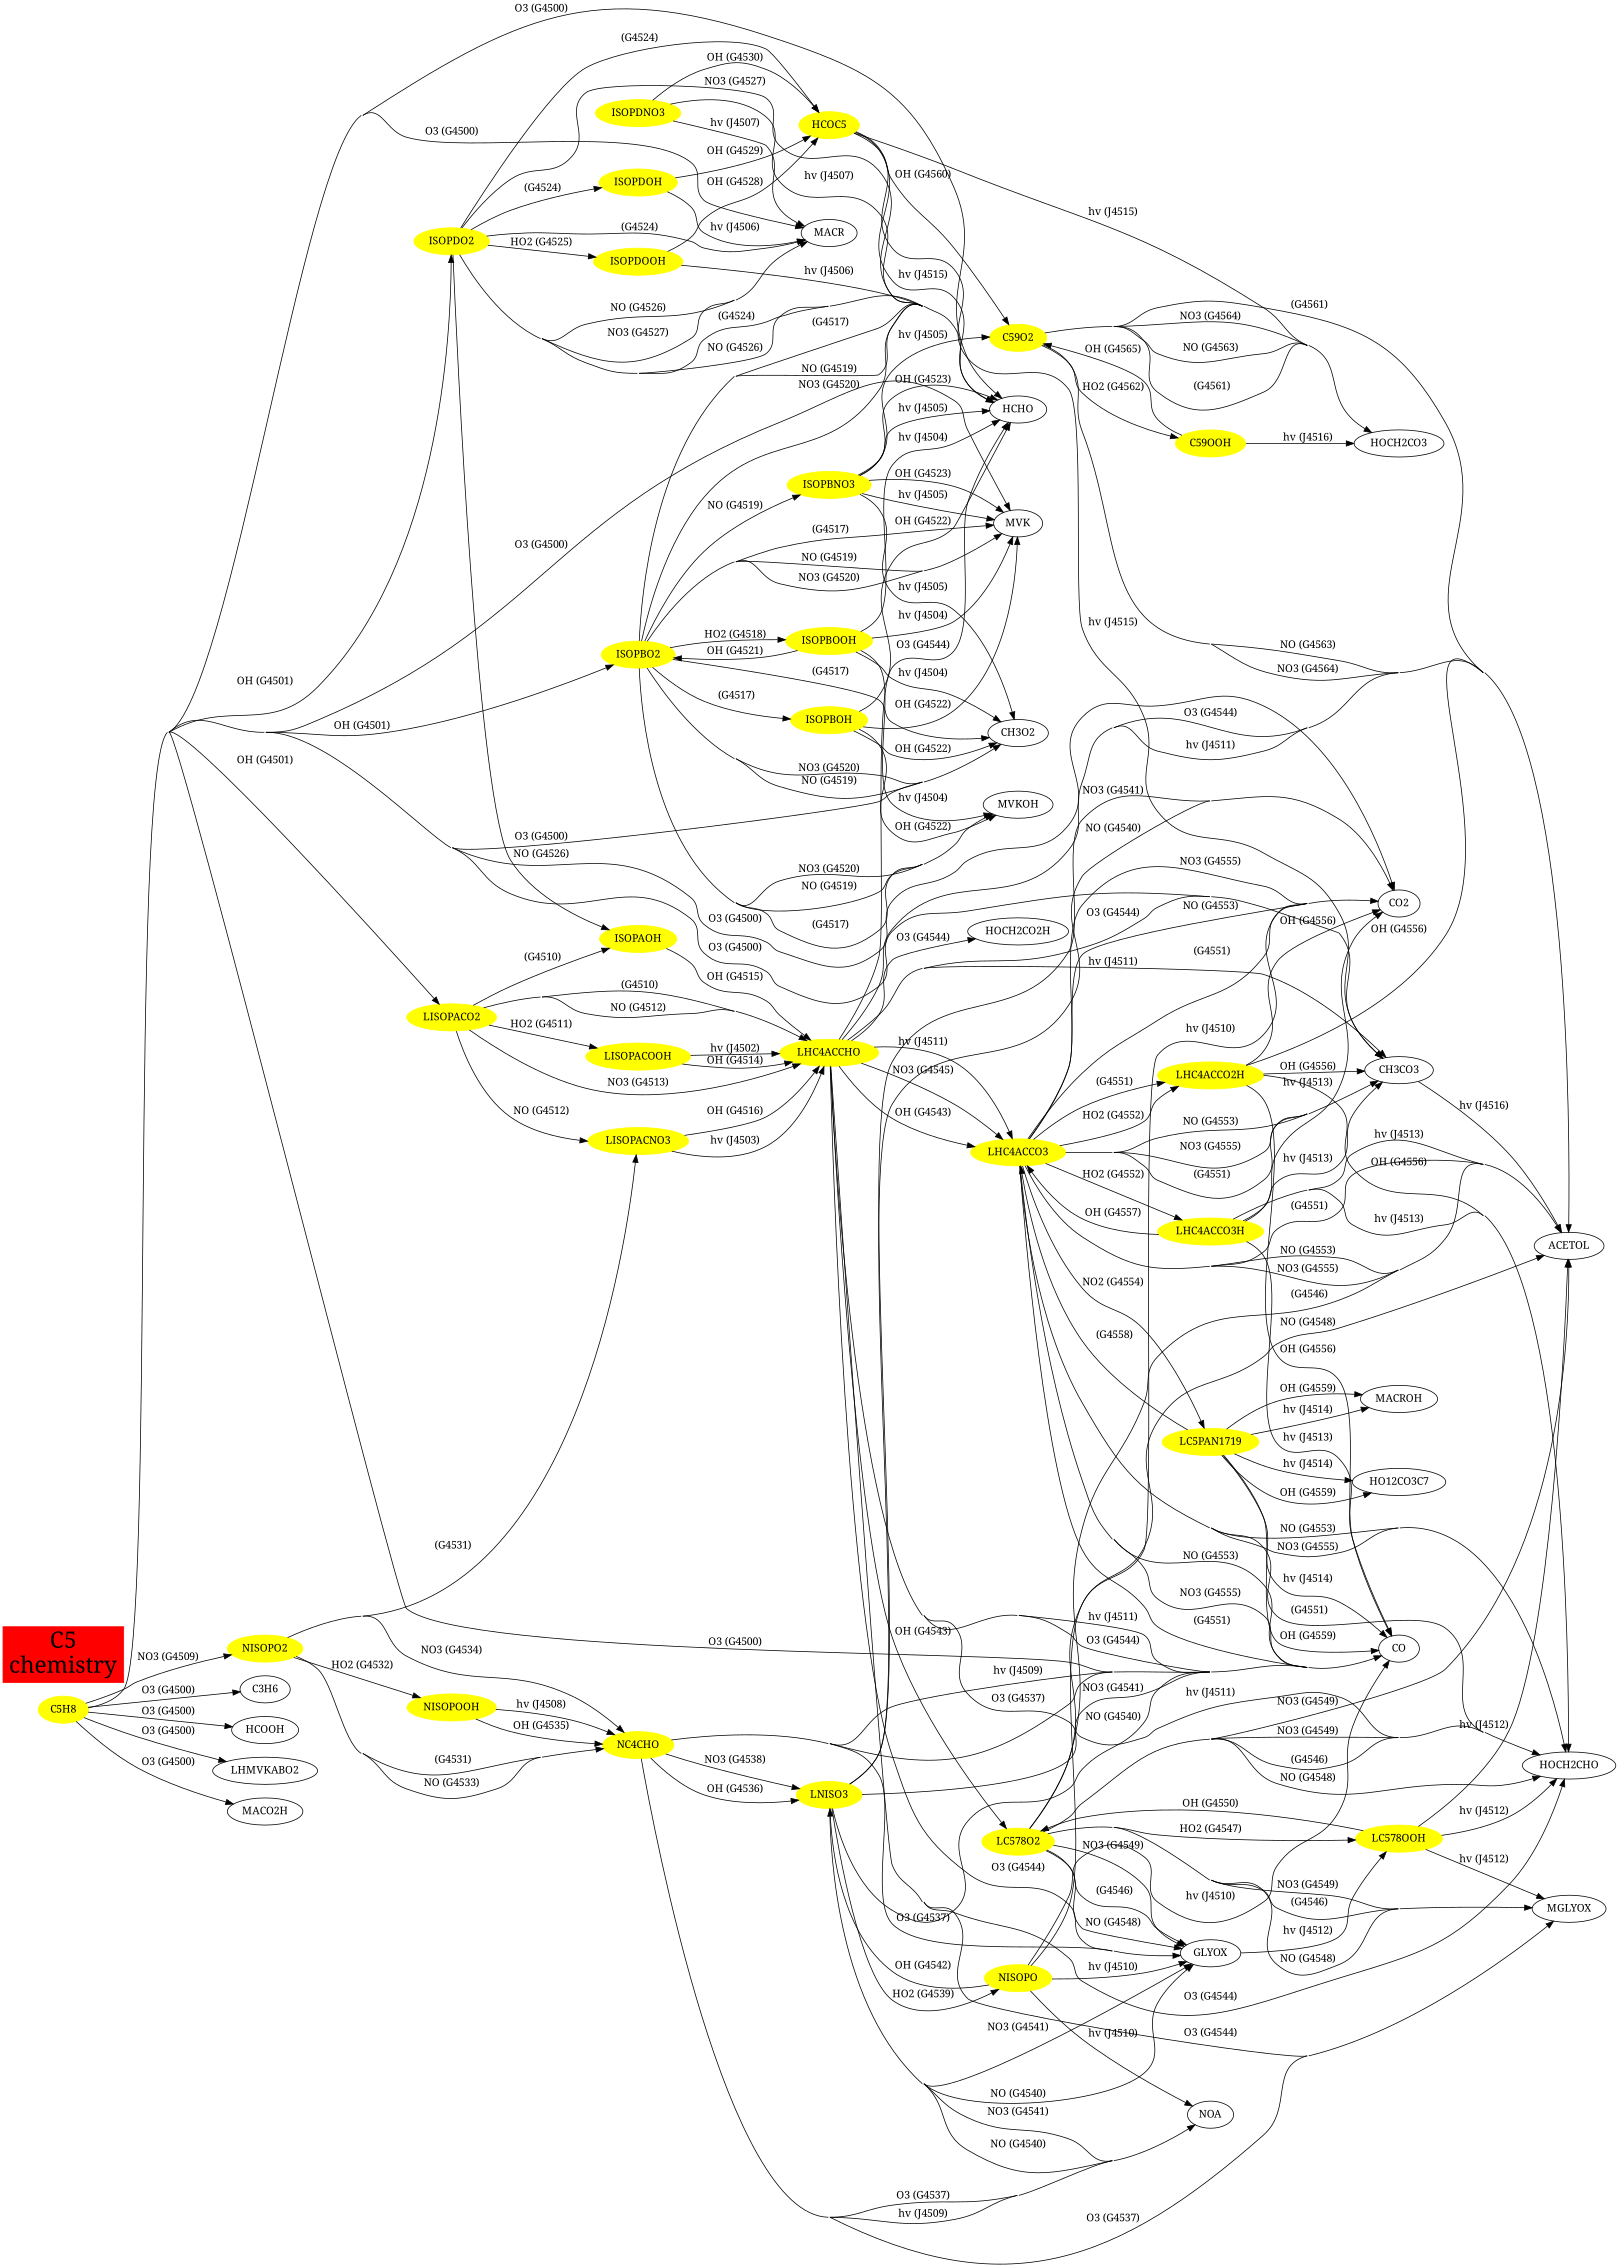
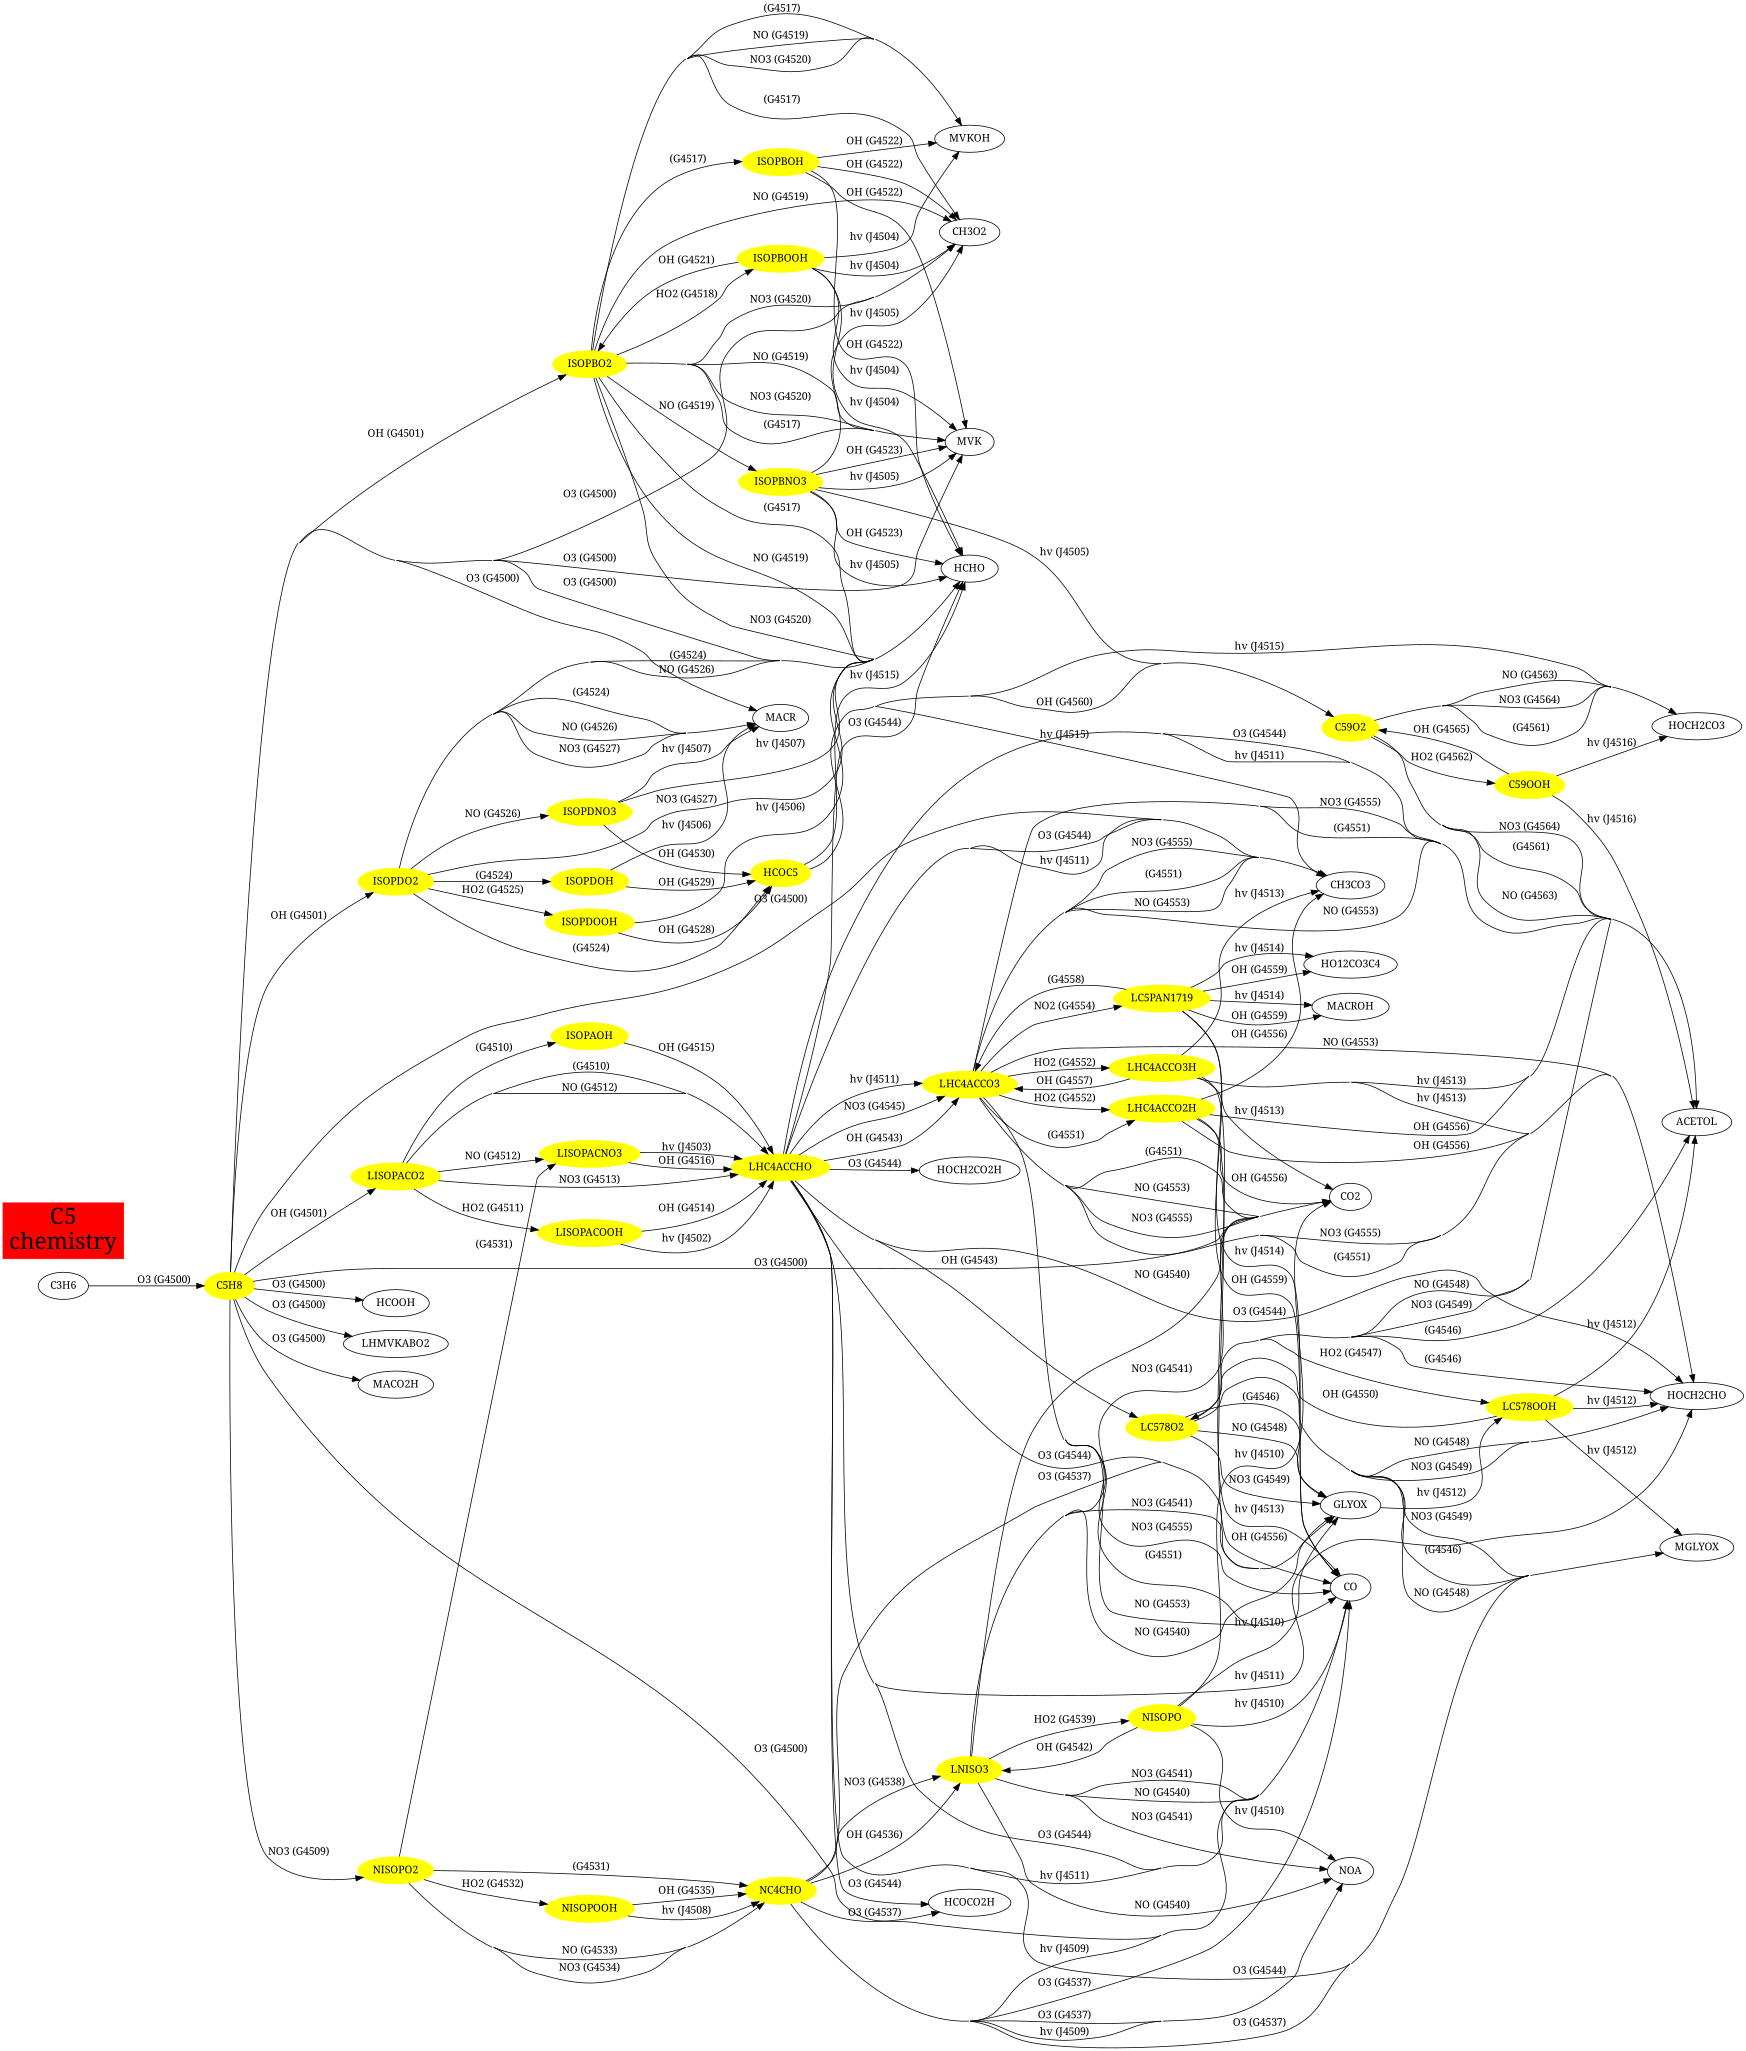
(474, 616) -> (471, 833)
(1499, 1143) -> (1648, 935)
(1399, 1482) -> (1351, 965)
(160, 1700) -> (142, 1286)
none -> (970, 1903)
